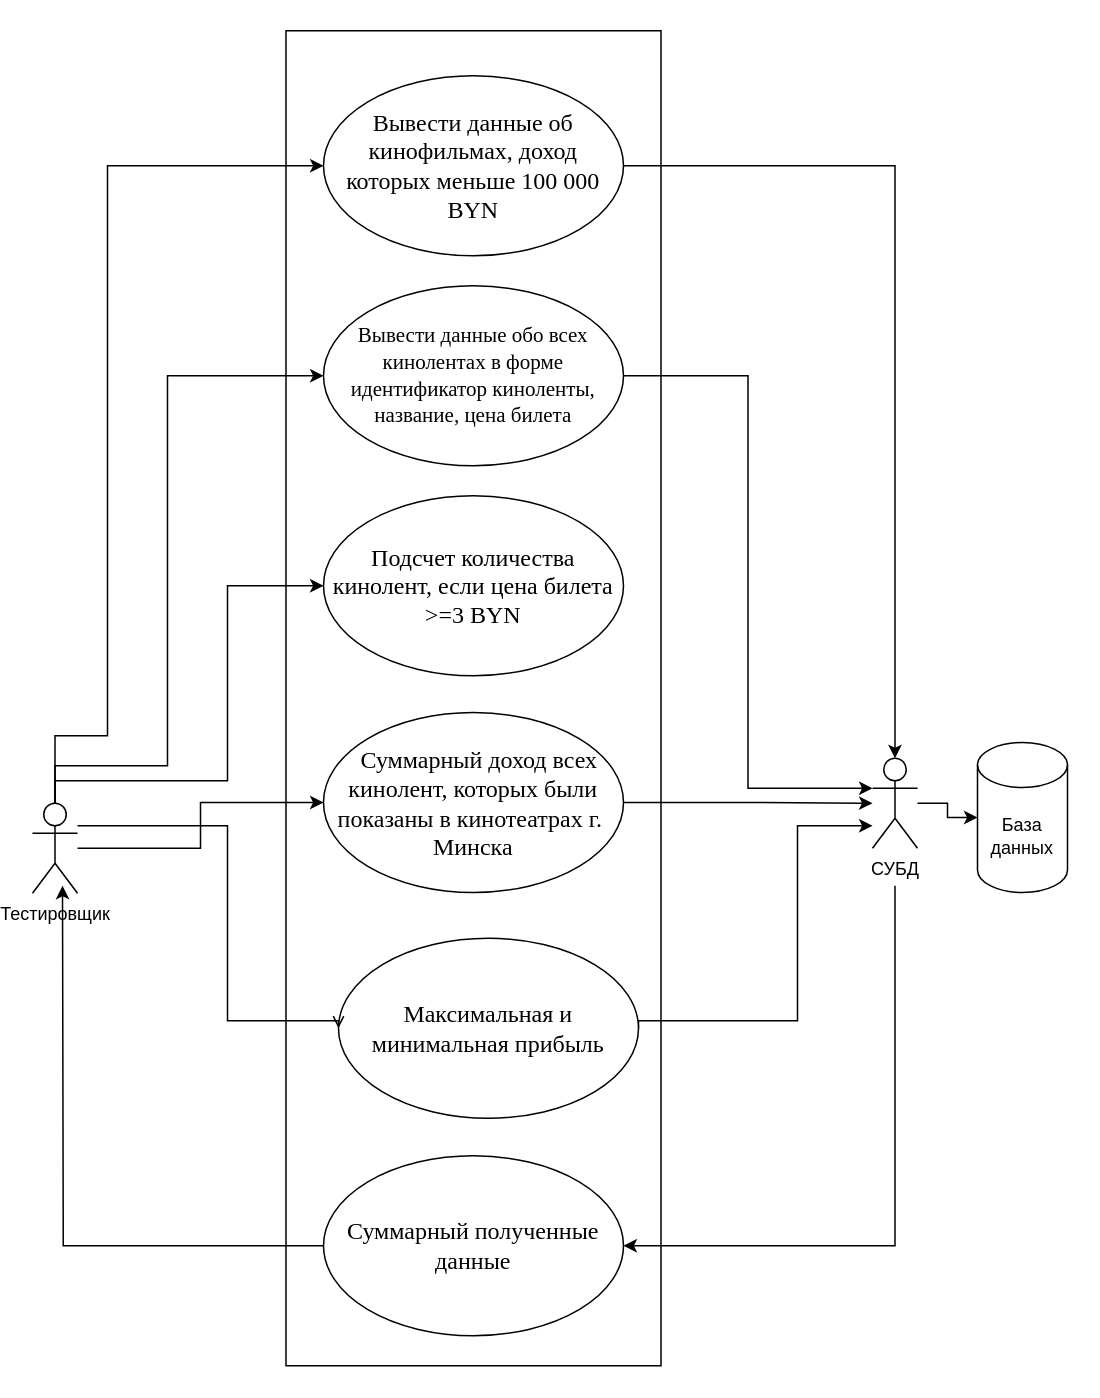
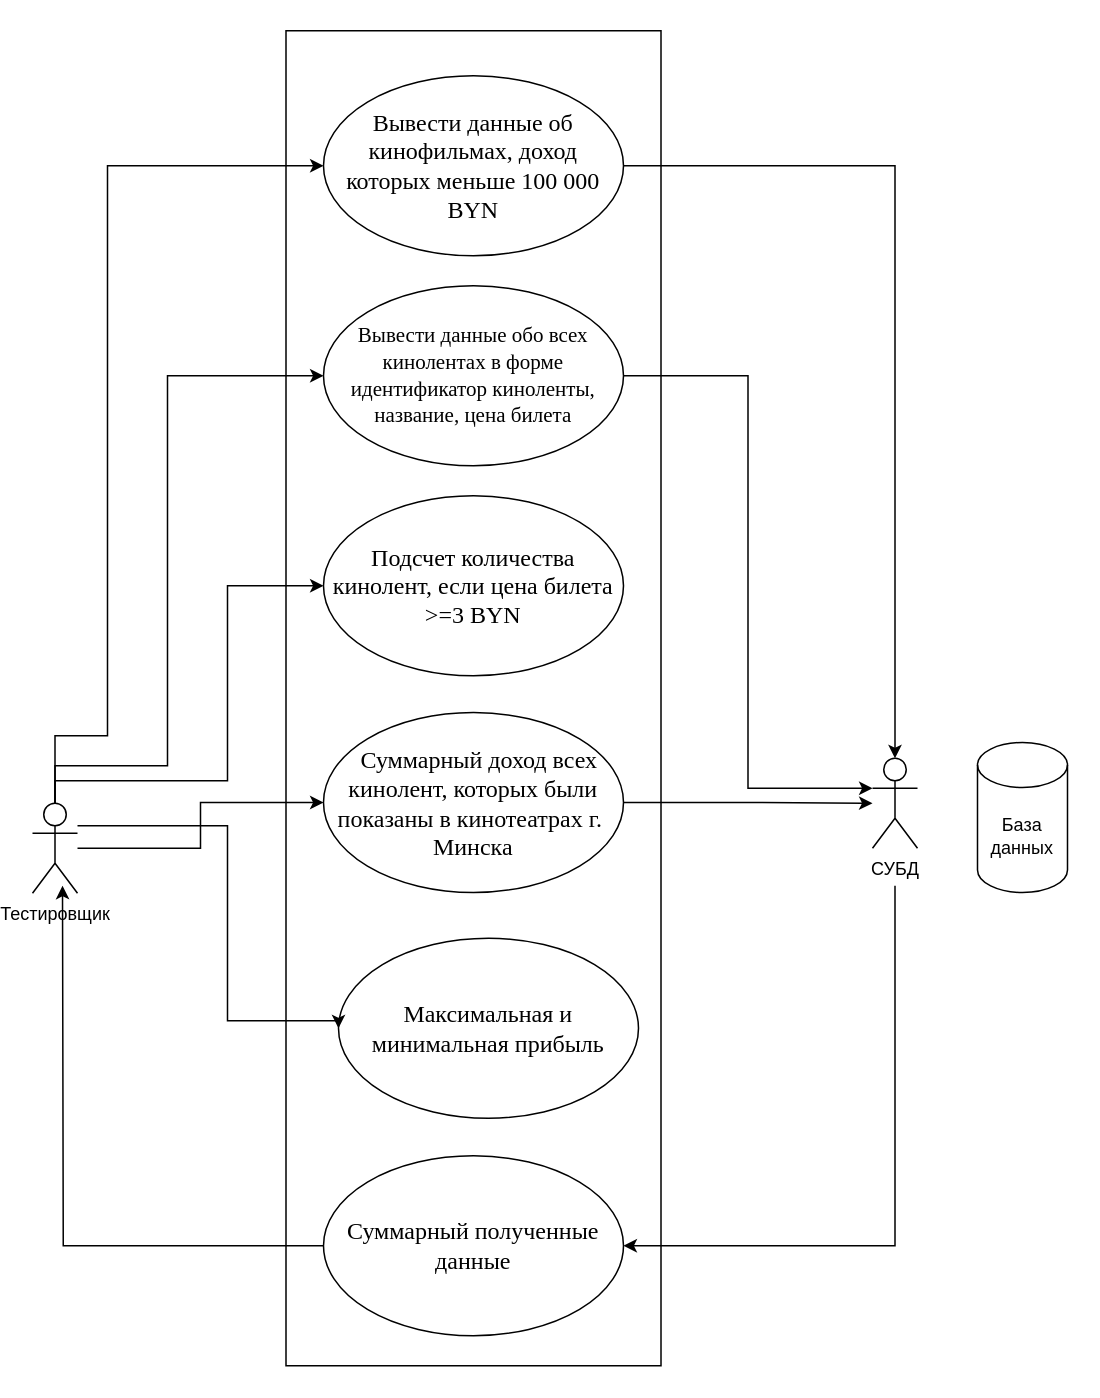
(947, 805) -> none
(797, 972) -> none
(337, 1021) -> (337, 1021)
